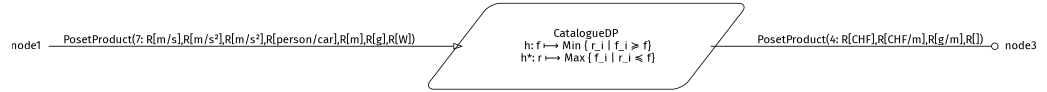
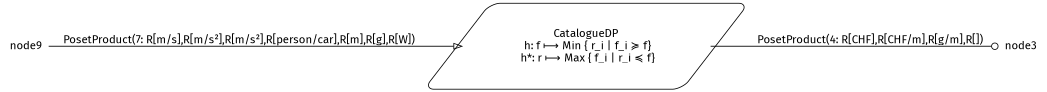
(26, 46) -> (26, 46)
